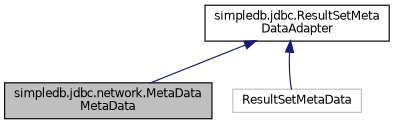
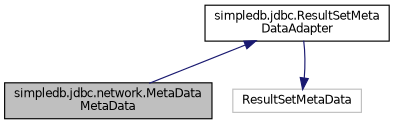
(290, 71) -> (305, 59)
